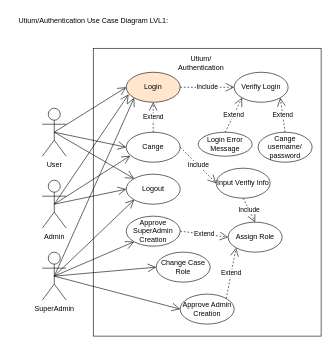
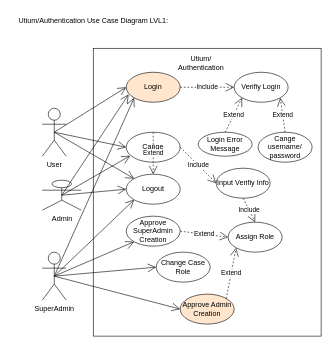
(153, 118) -> (153, 153)
(54, 204) -> (62, 195)
(207, 309) -> (207, 309)
